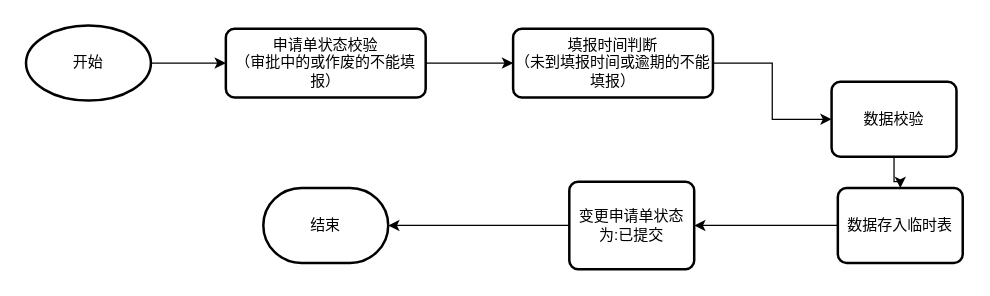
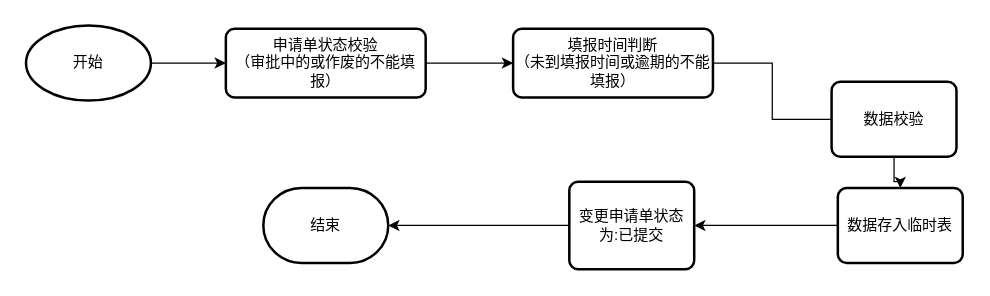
(822, 119) -> (825, 119)
